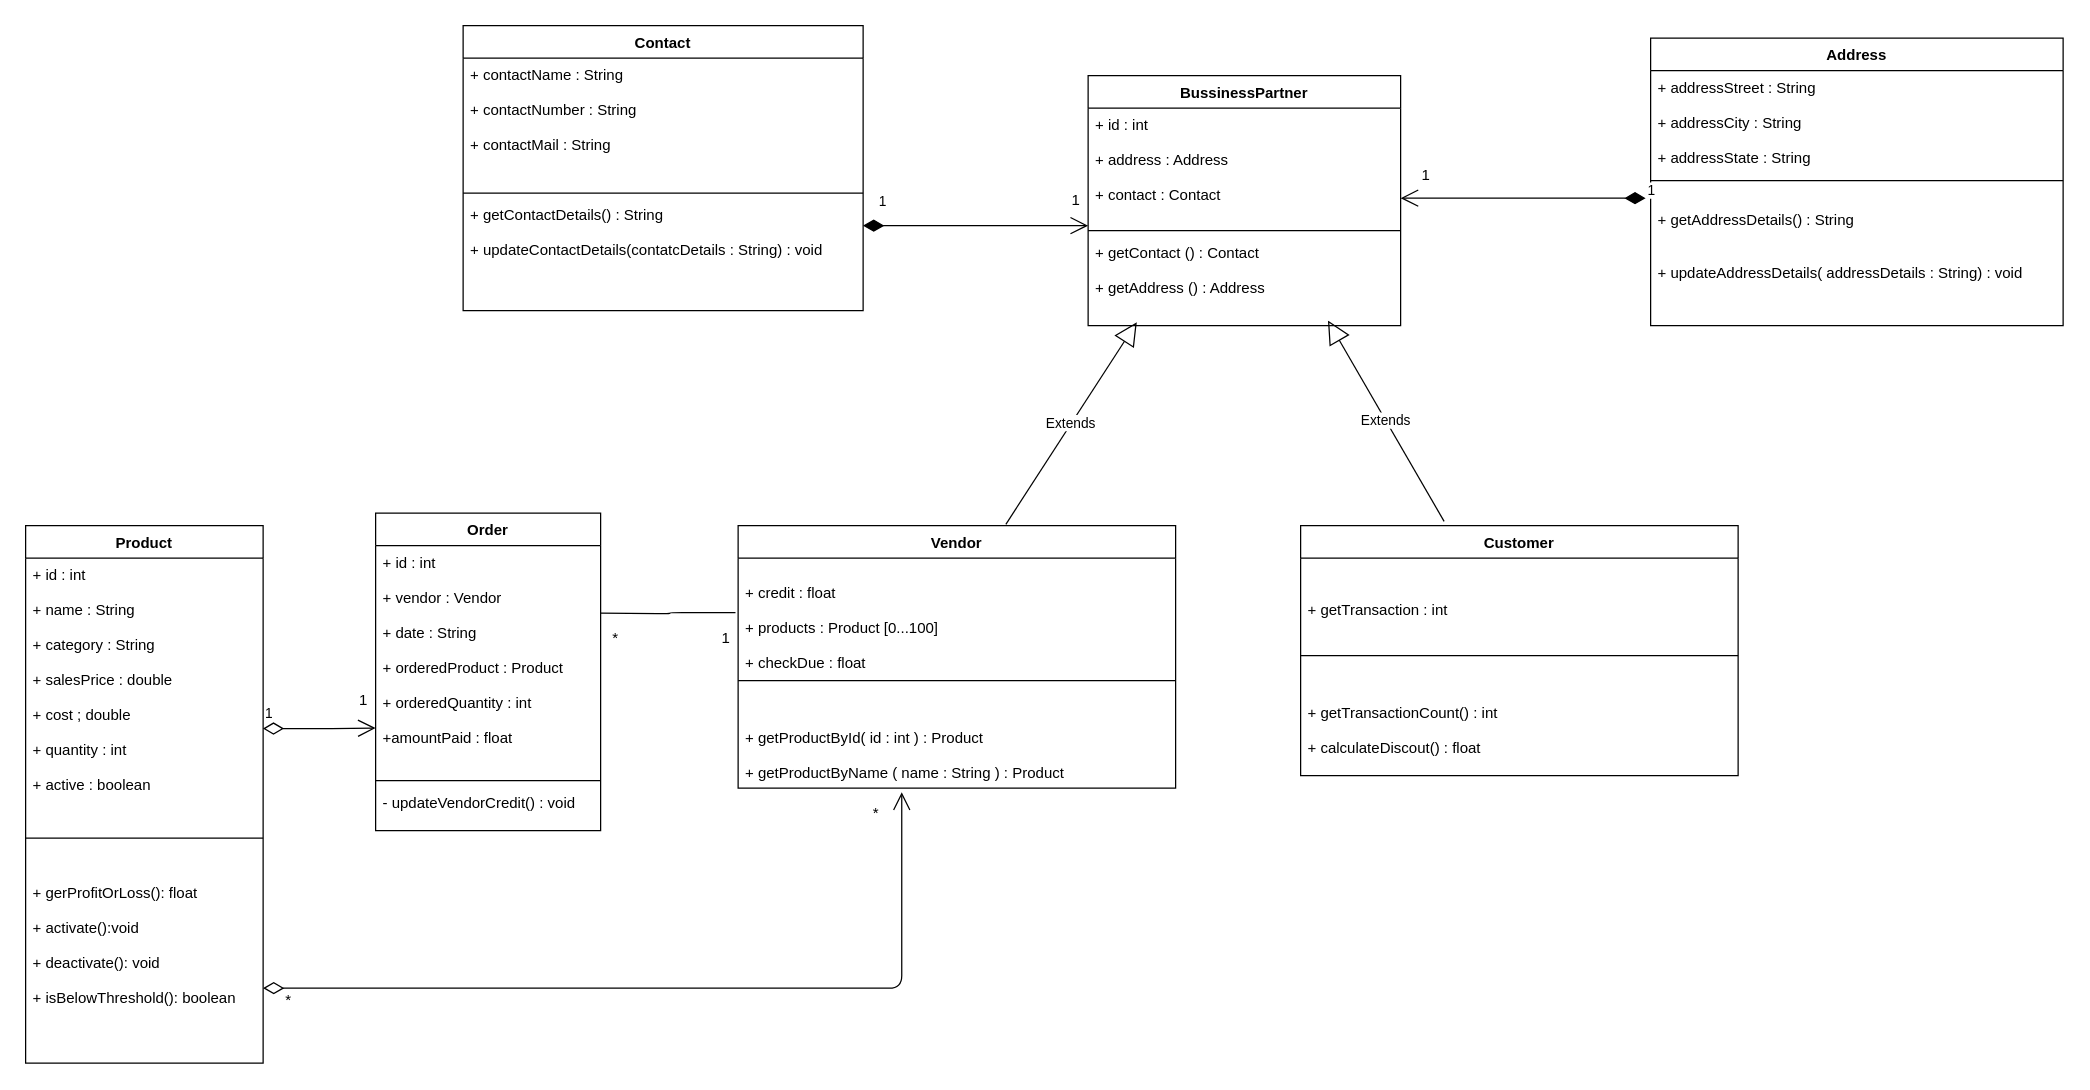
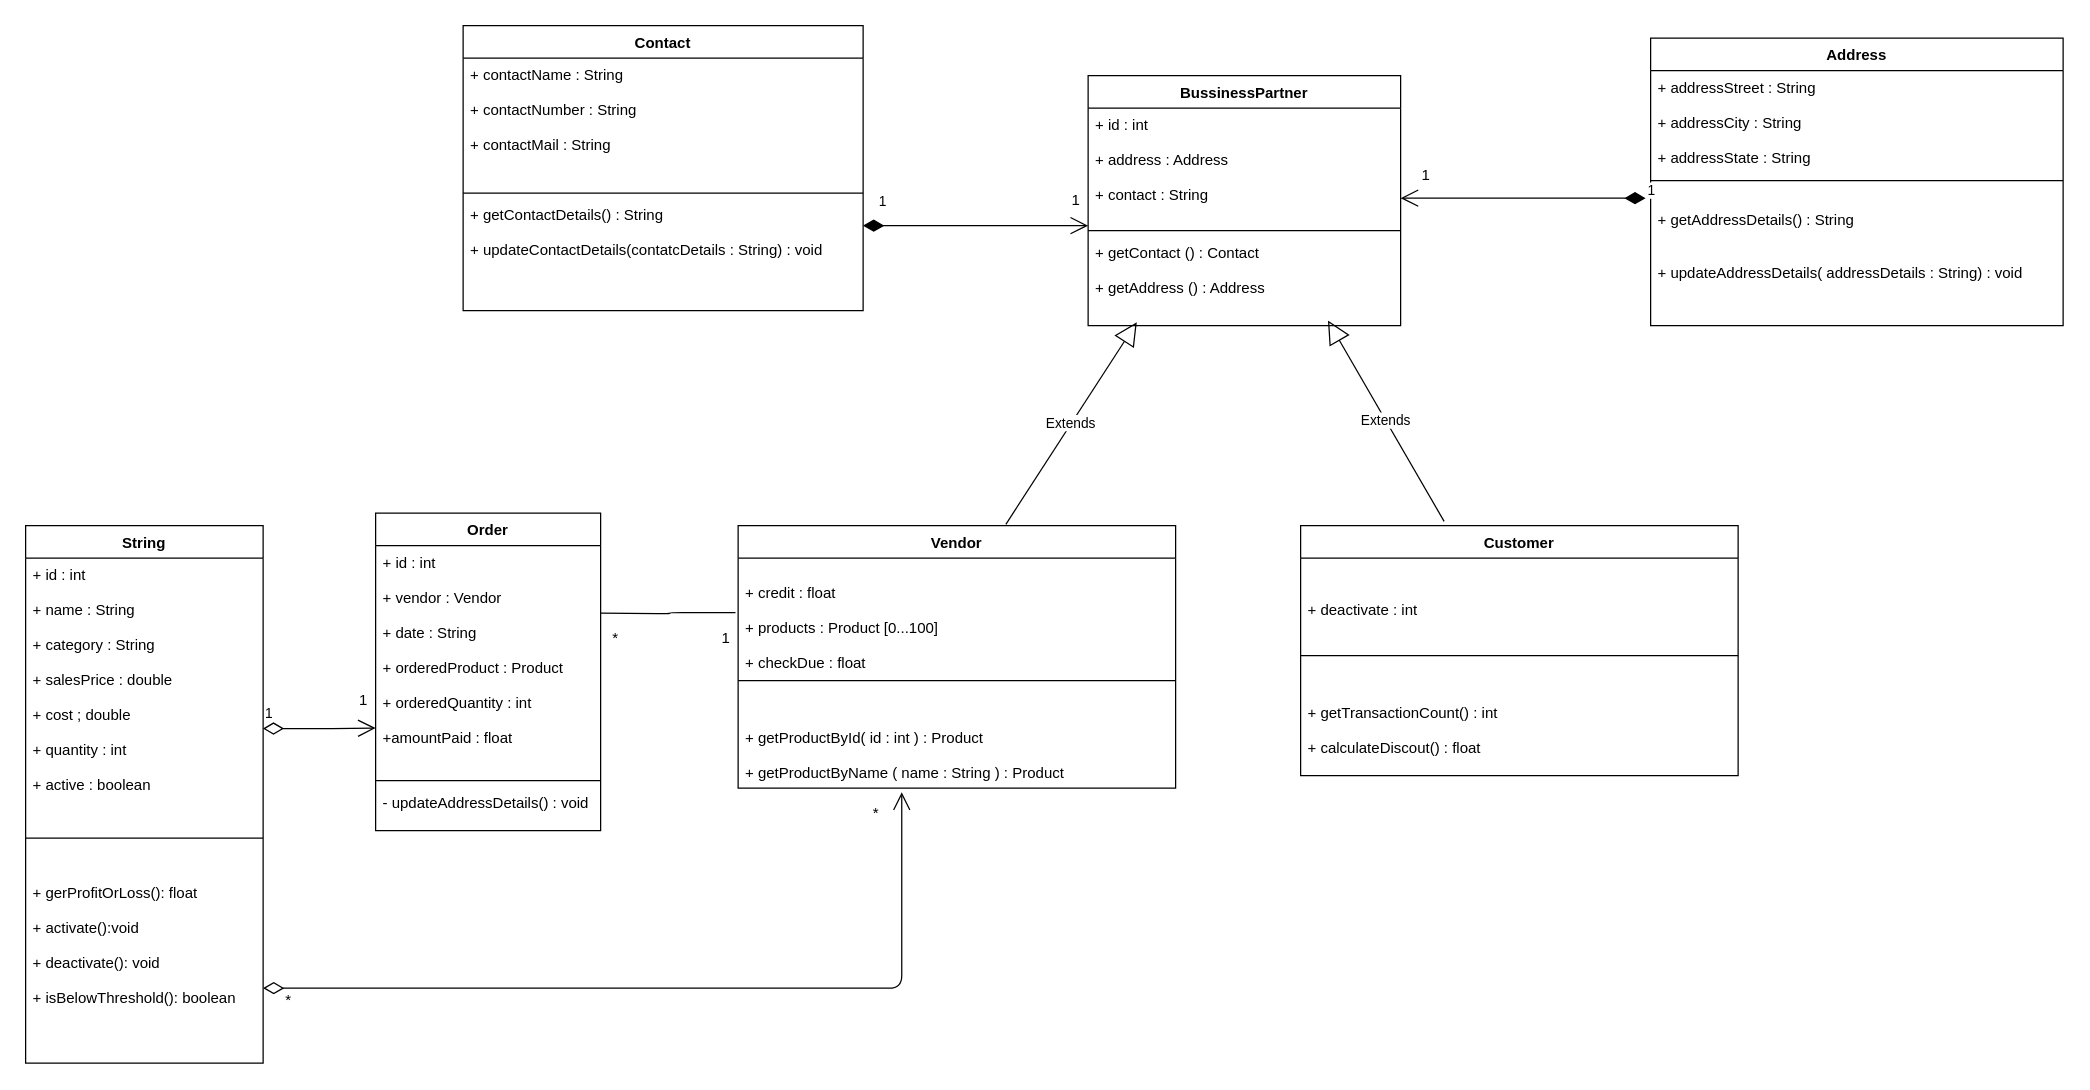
(1125, 125) -> (1125, 125)
(144, 543) -> (144, 543)
(1388, 610) -> (1371, 610)
(493, 803) -> (499, 803)
